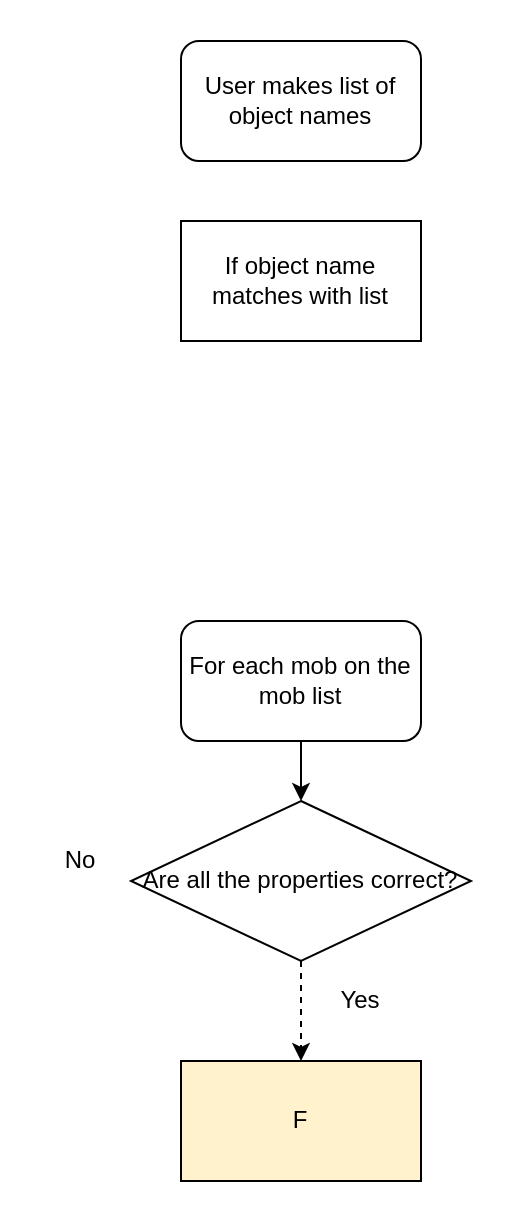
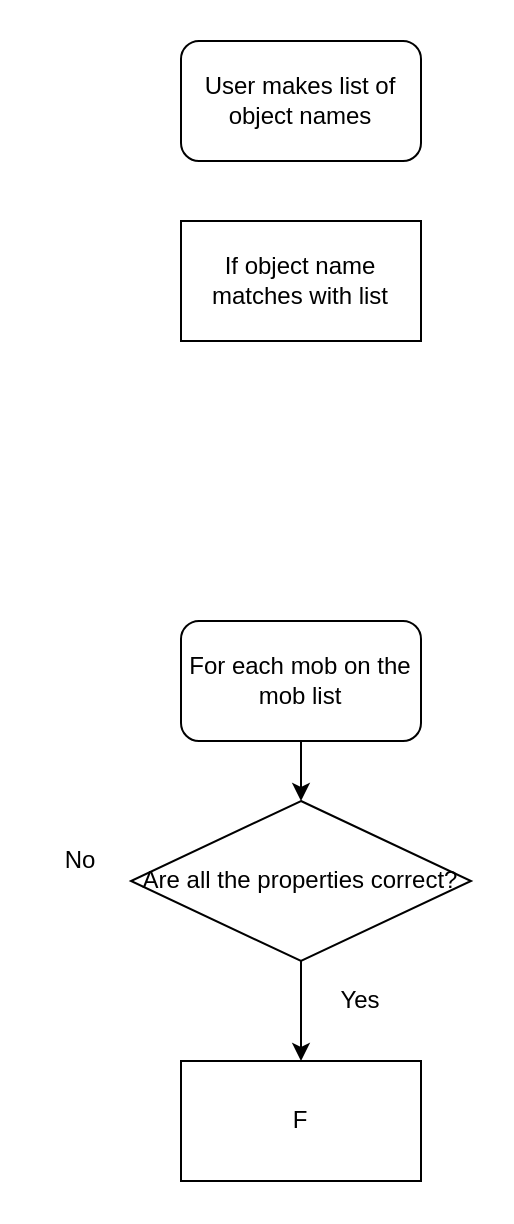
(301, 1005) -> (301, 1005)
(301, 1121) -> (301, 1121)
